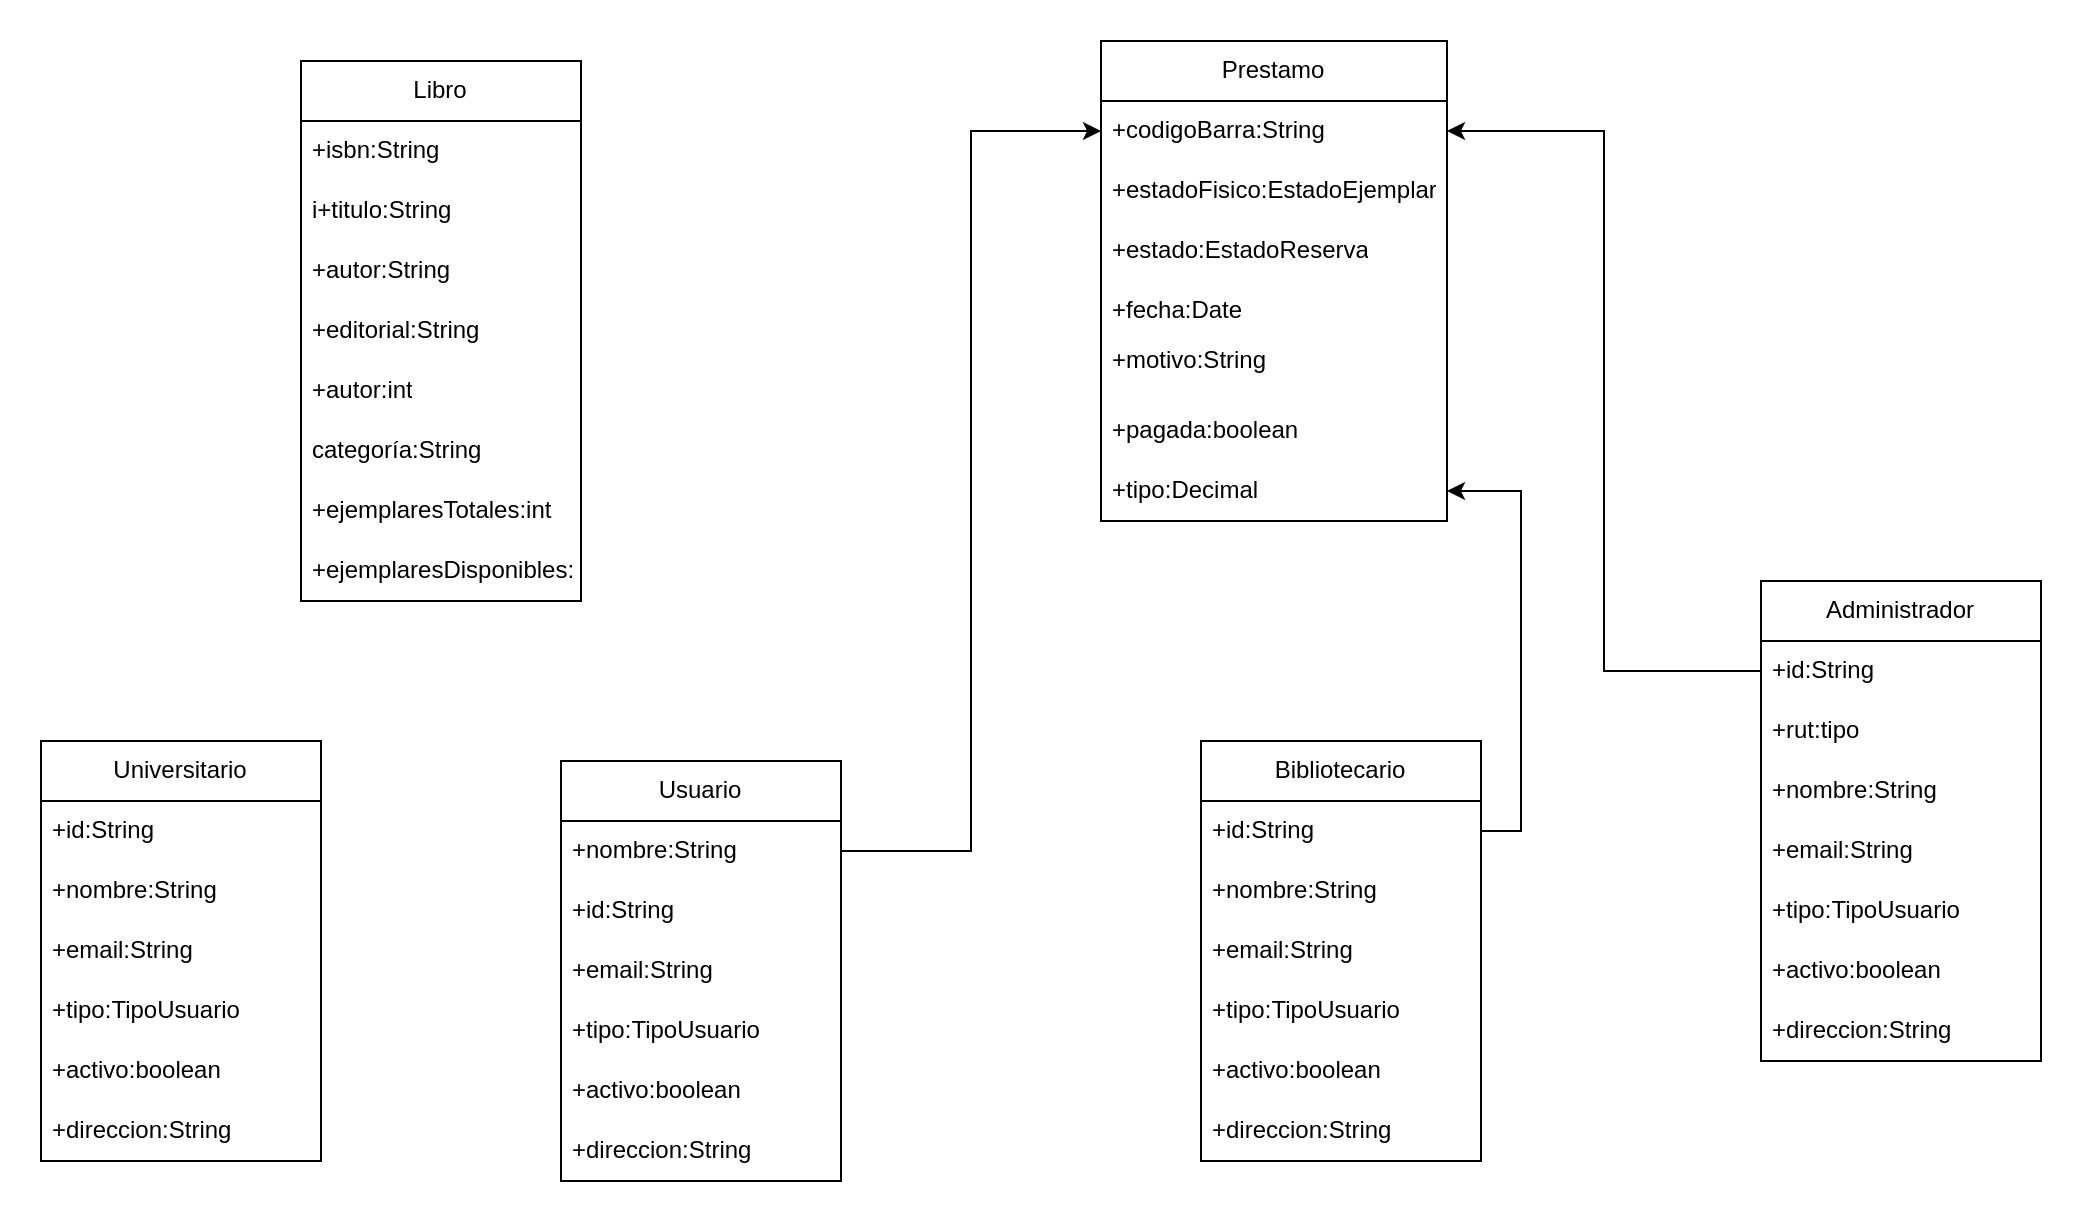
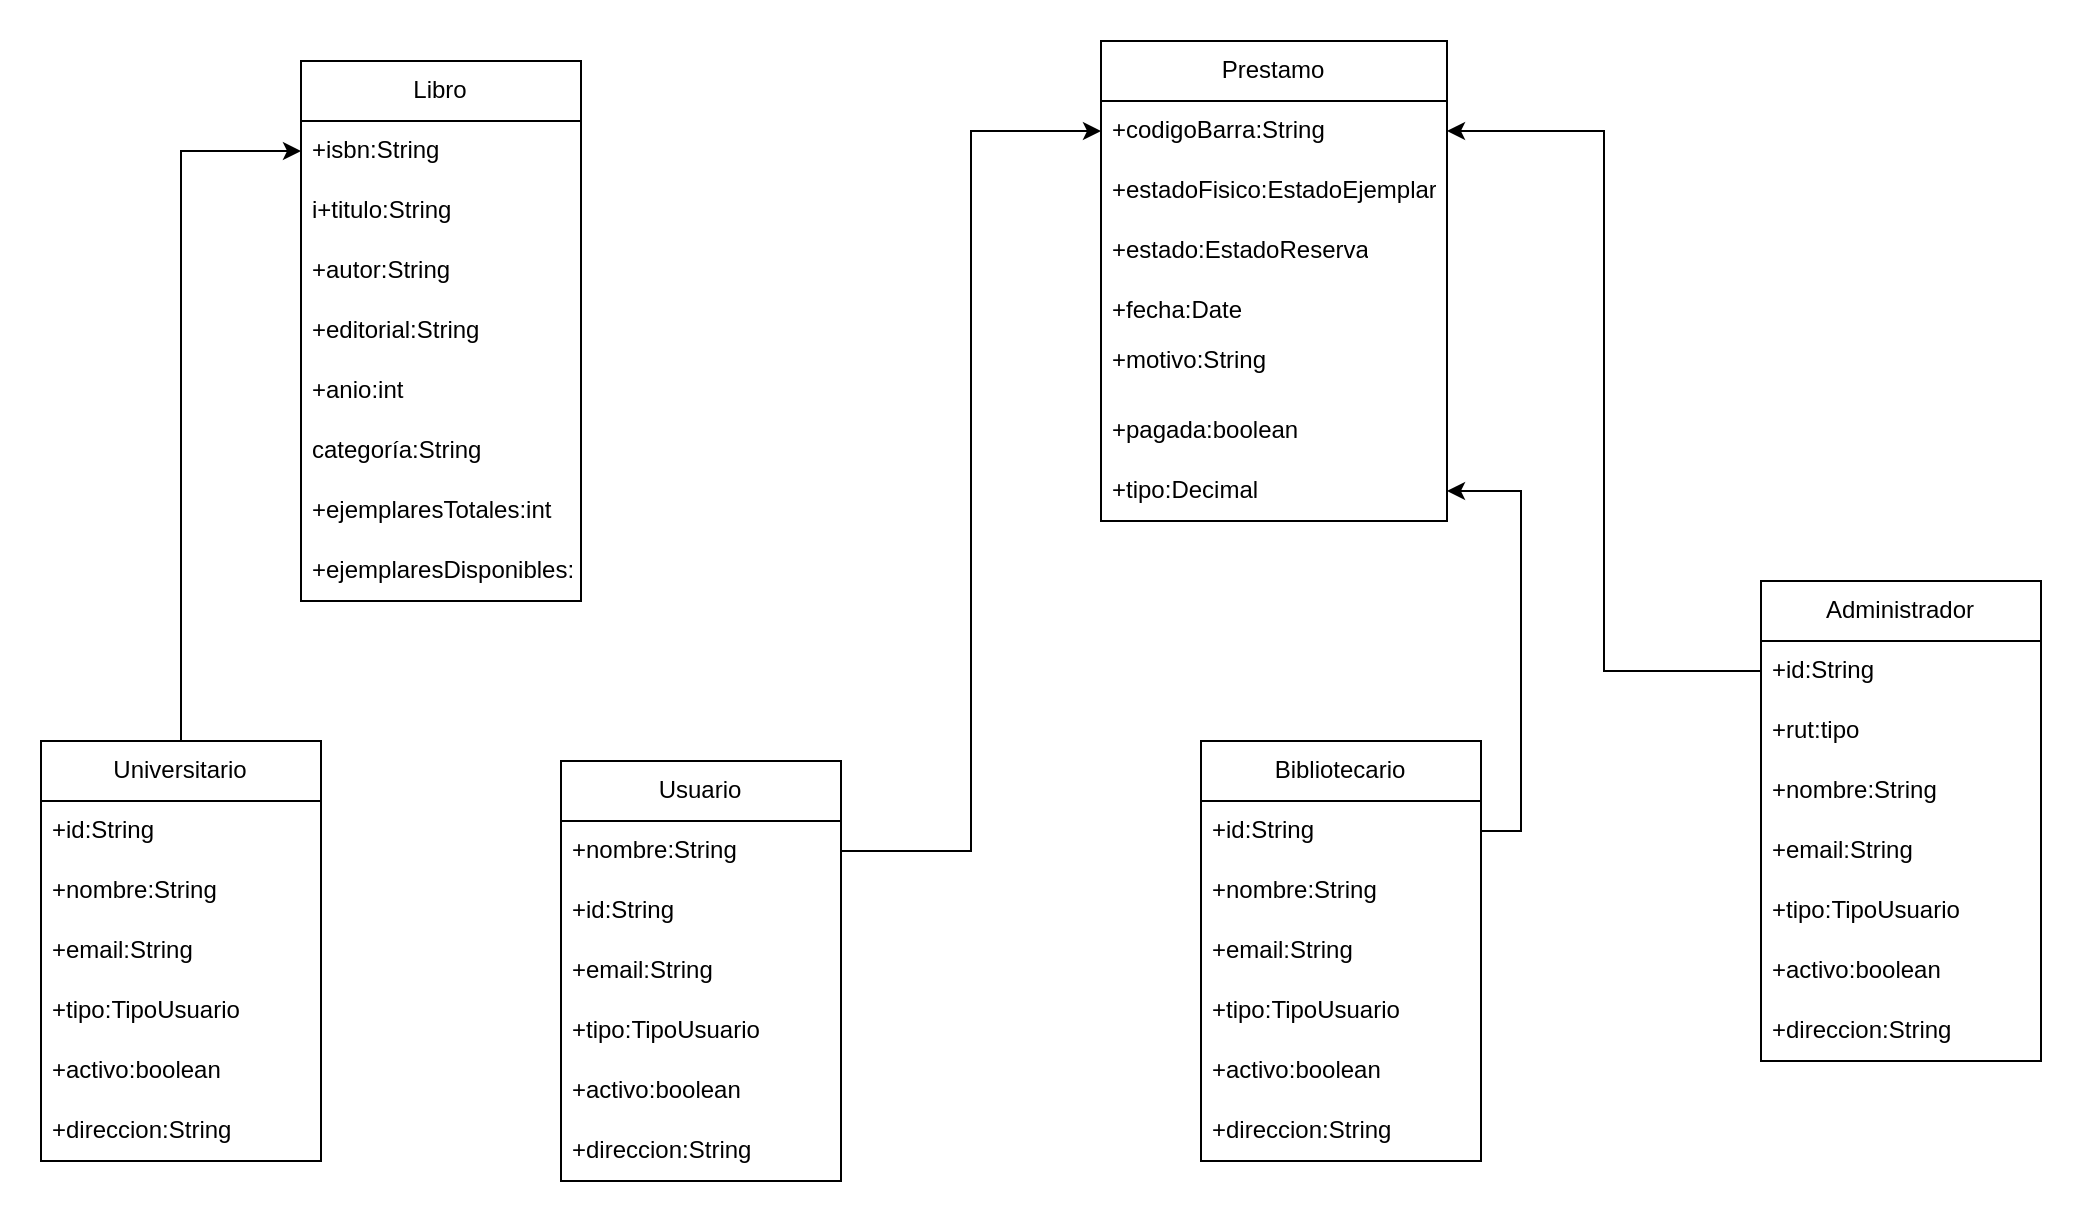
(374, 391) -> (364, 391)
none -> (181, 393)
